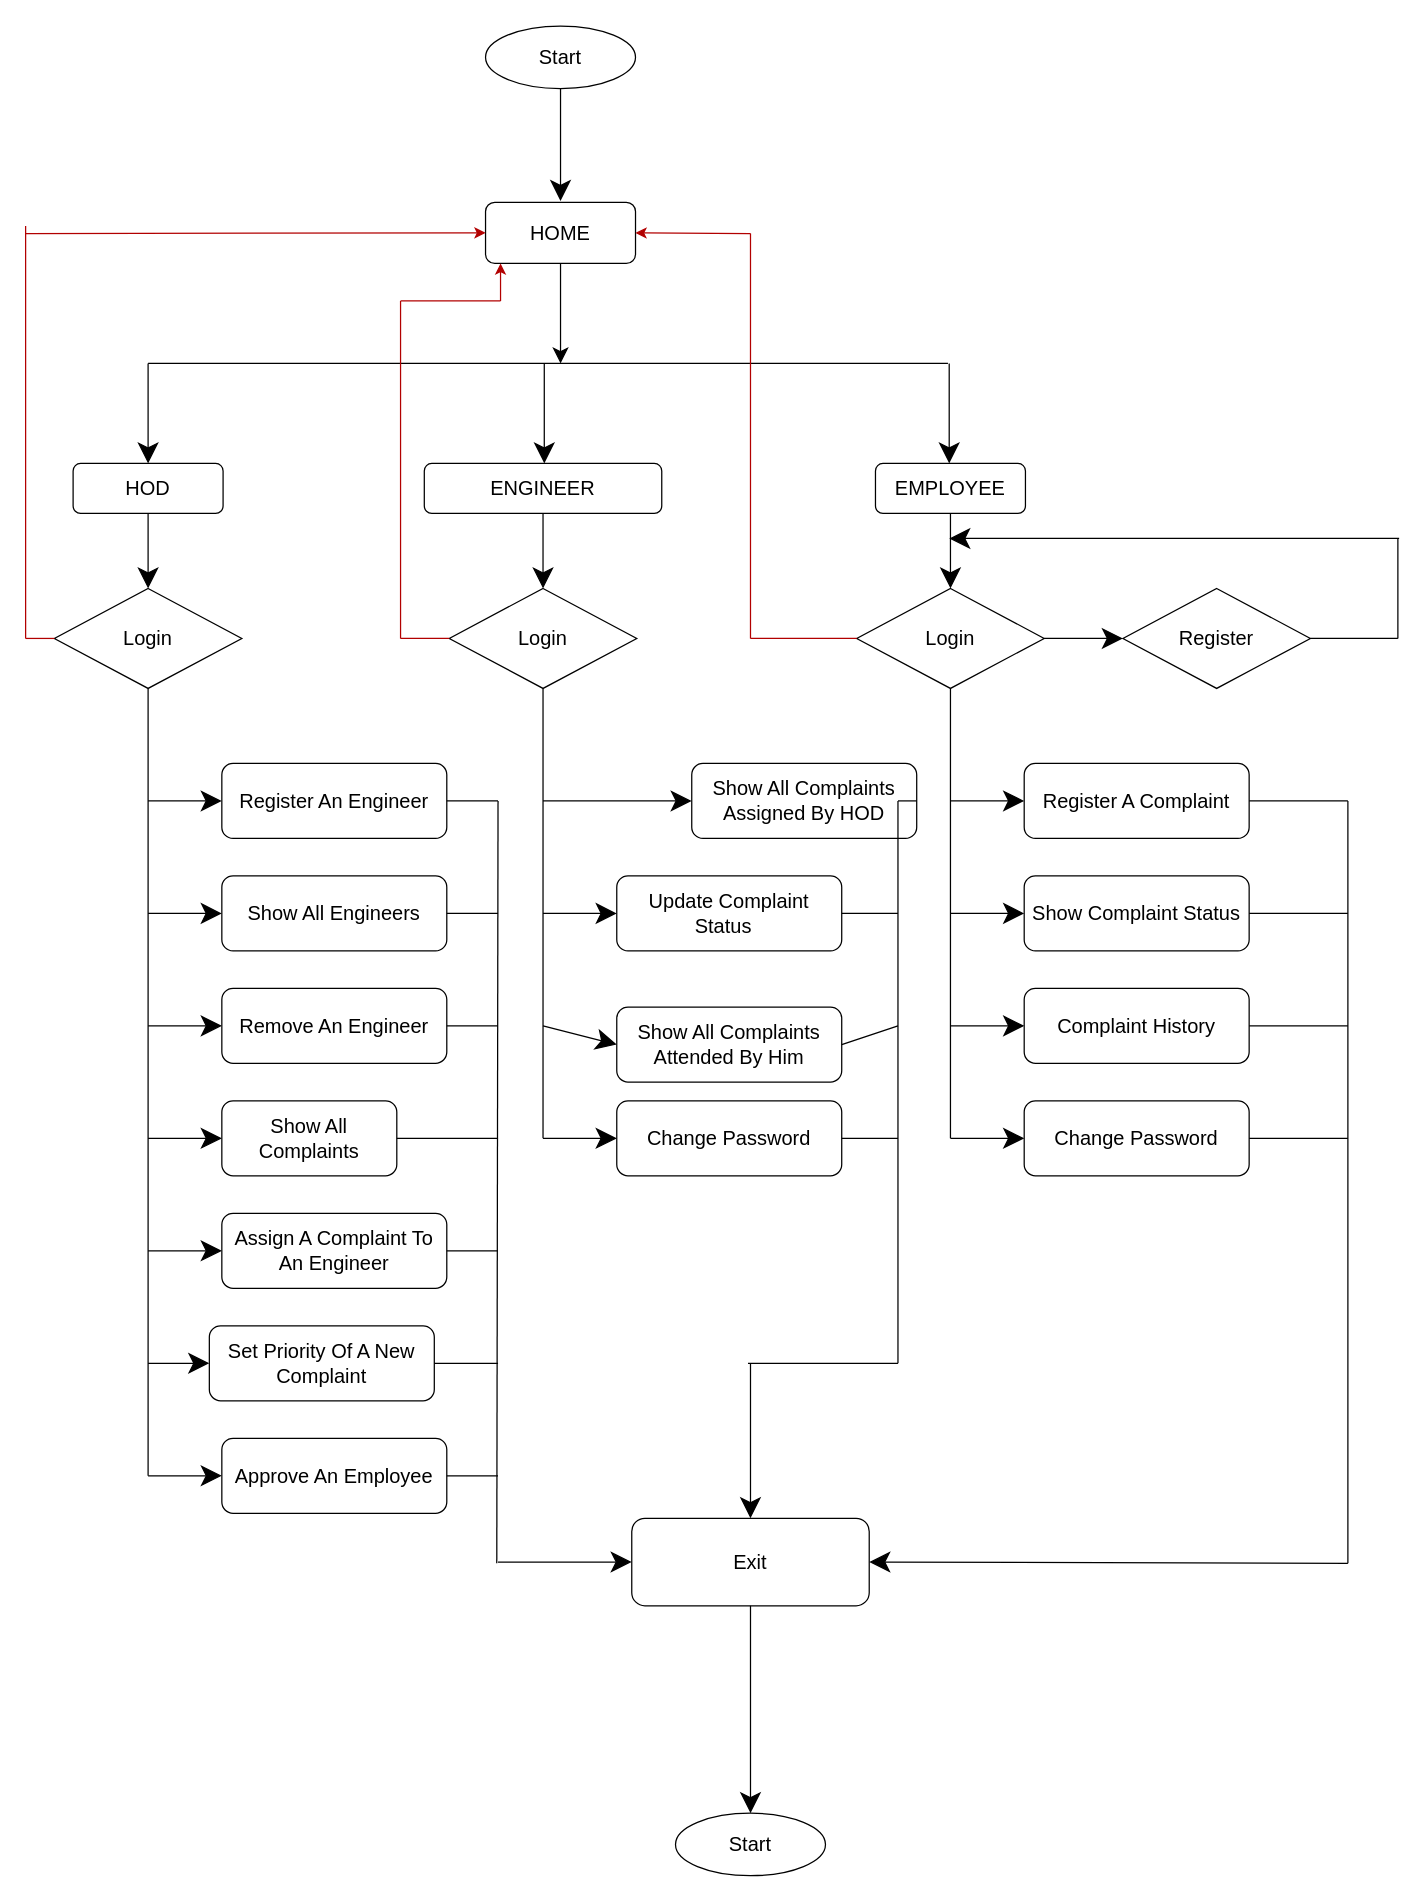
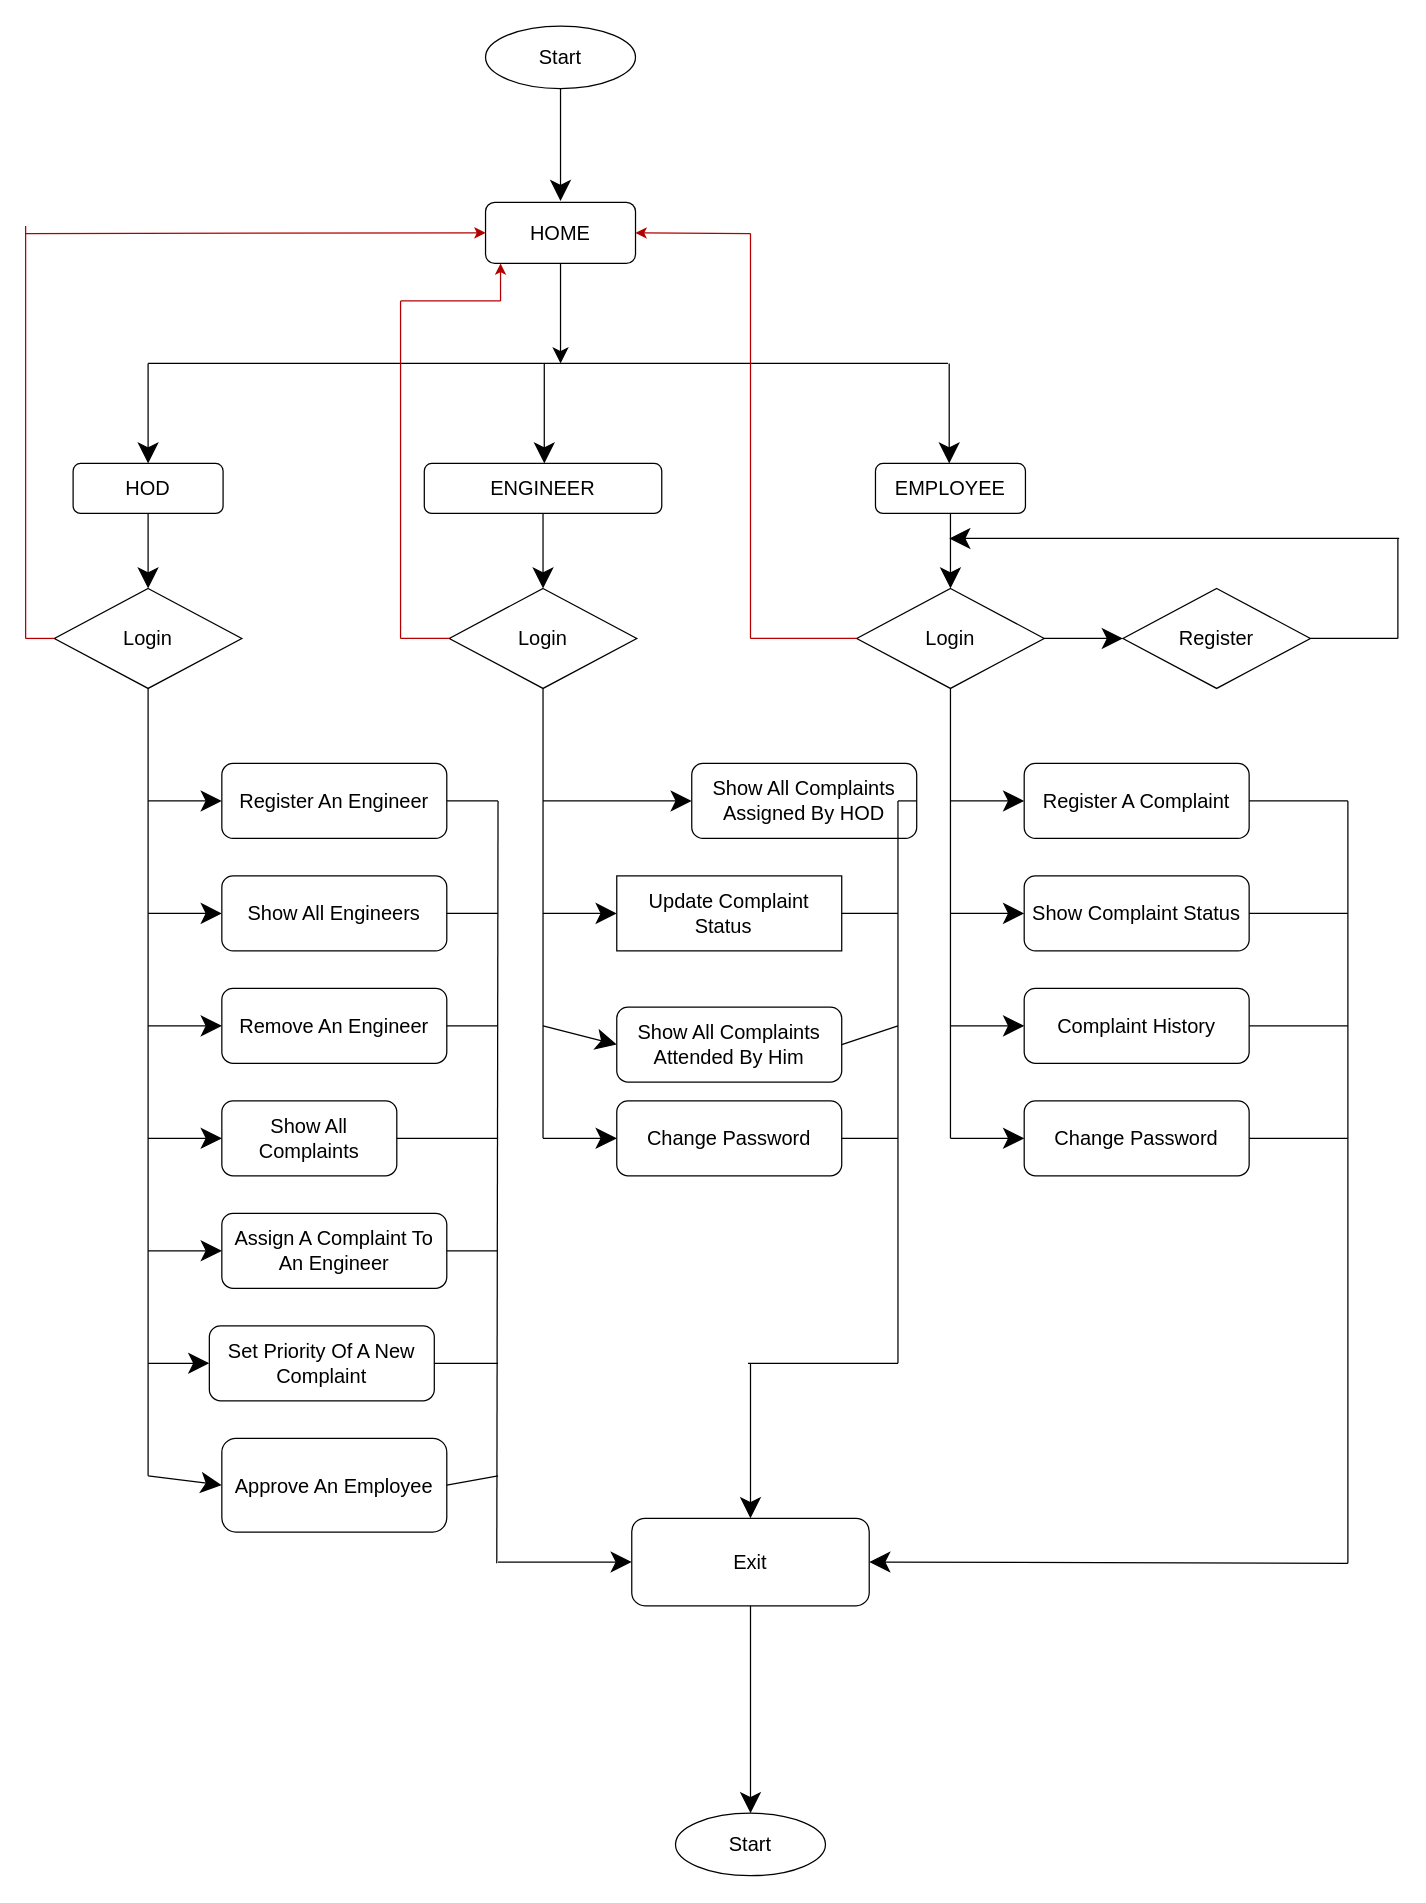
(729, 913) -> (729, 913)
(334, 1476) -> (334, 1485)
